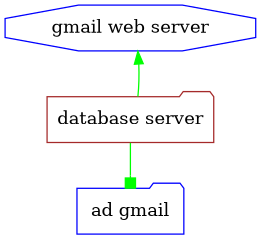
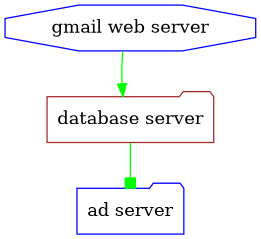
(139, 80) -> (122, 68)
(130, 211) -> (130, 211)
